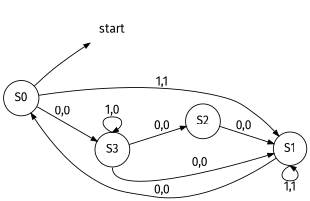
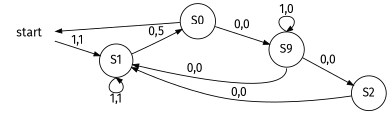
(162, 88) -> (74, 47)
(112, 150) -> (287, 50)
(162, 190) -> (156, 32)
